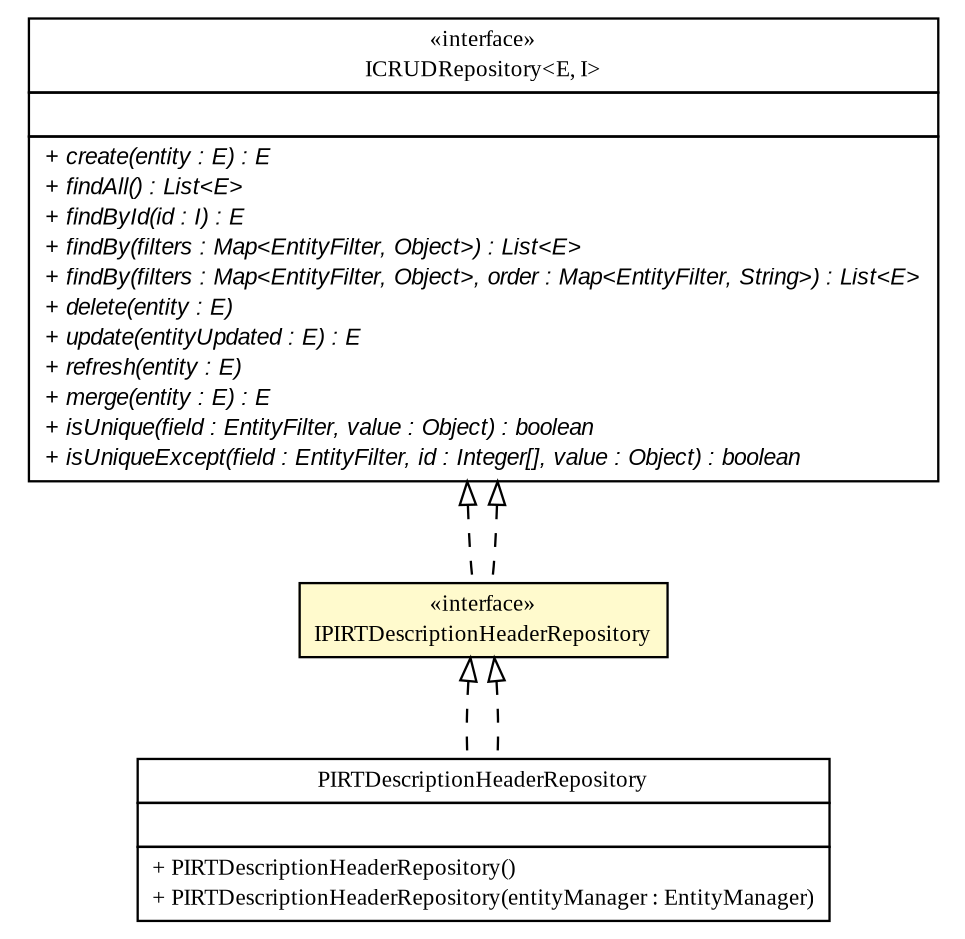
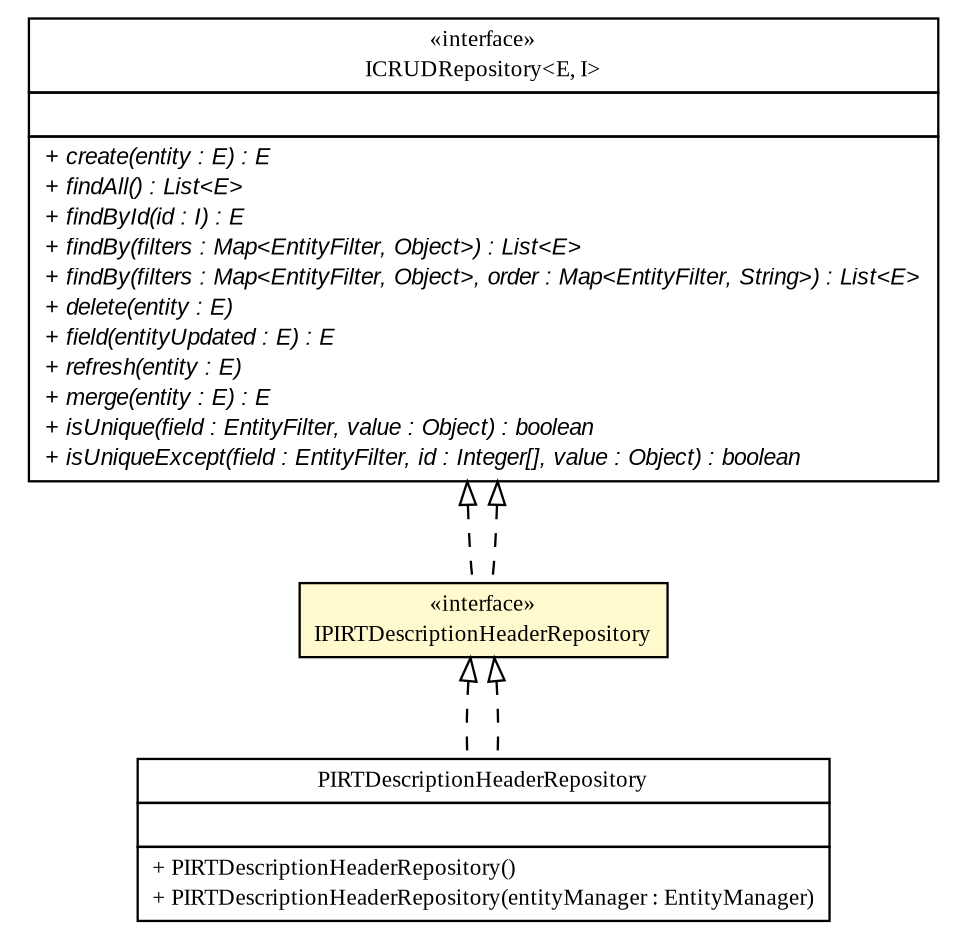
(204, 338) -> (191, 338)
